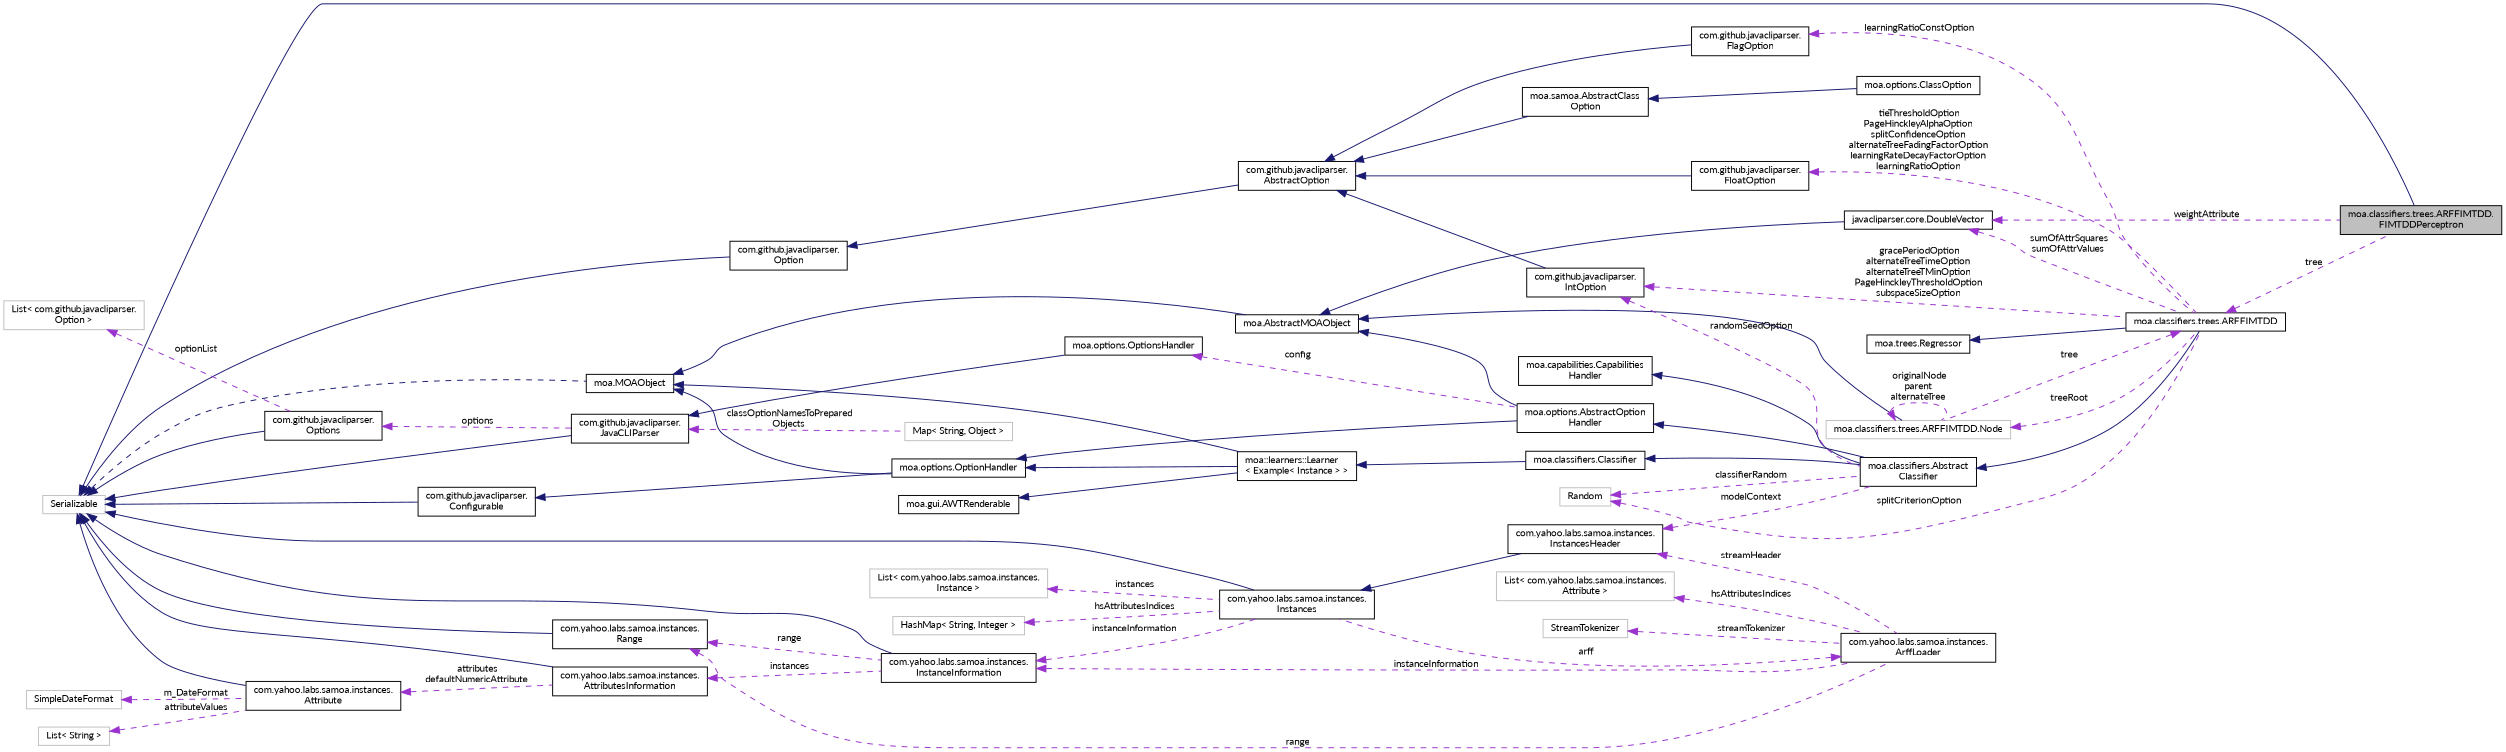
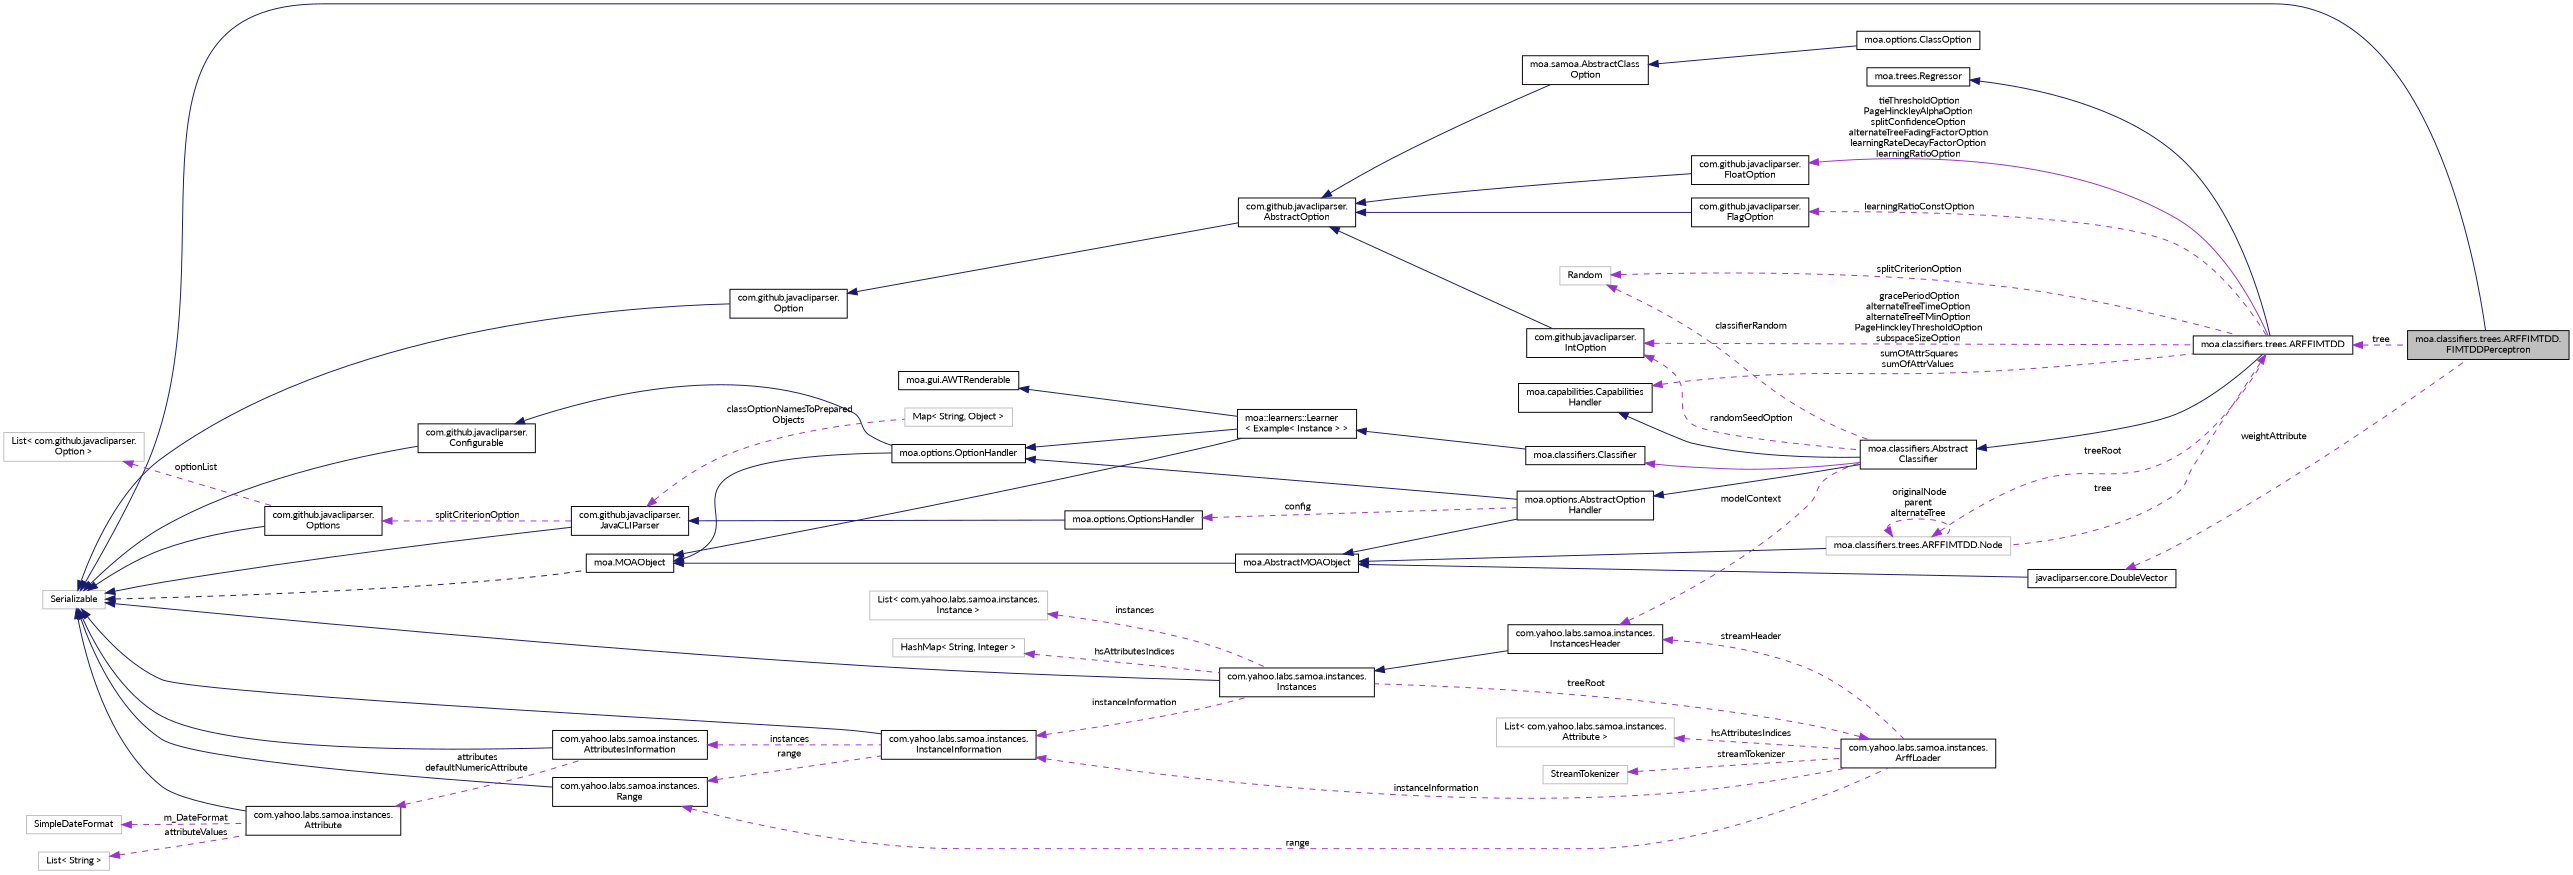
(2026, 196) -> (2076, 179)
(2078, 274) -> (1928, 373)
(477, 421) -> (477, 516)
(1758, 459) -> (1757, 469)
(1585, 652) -> (1585, 684)
